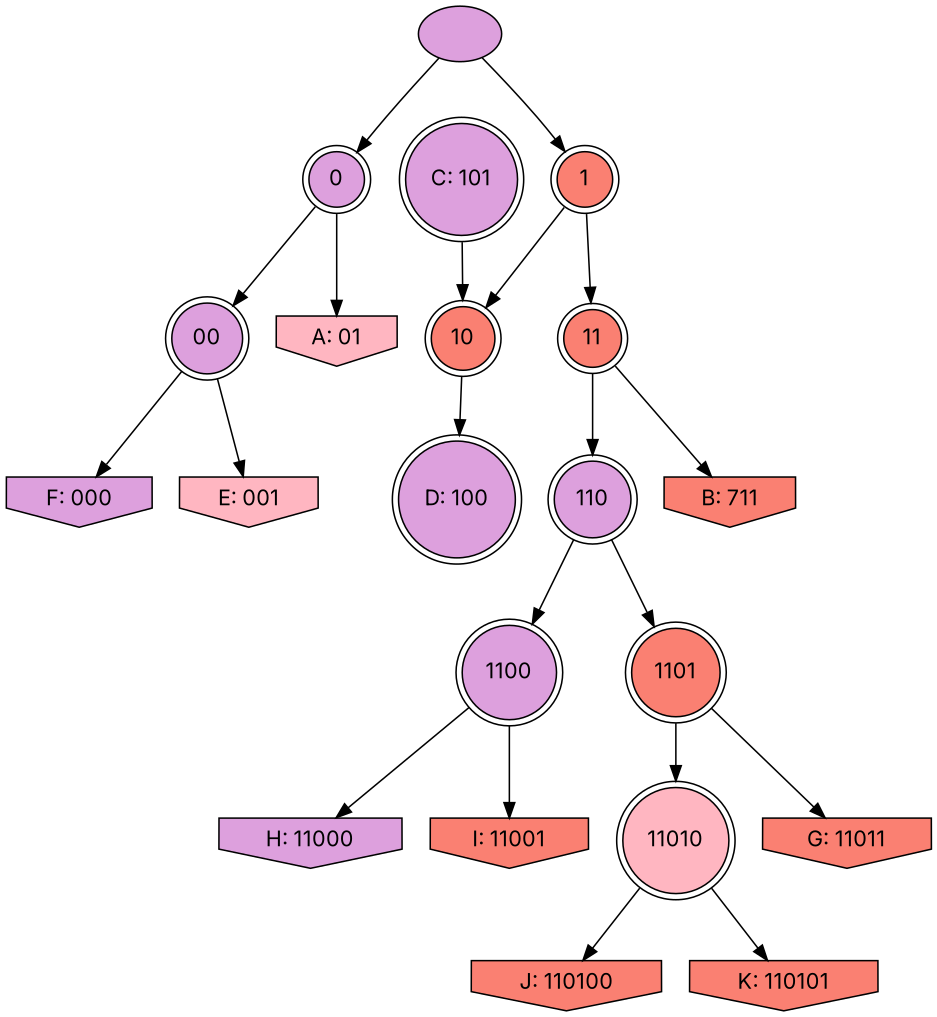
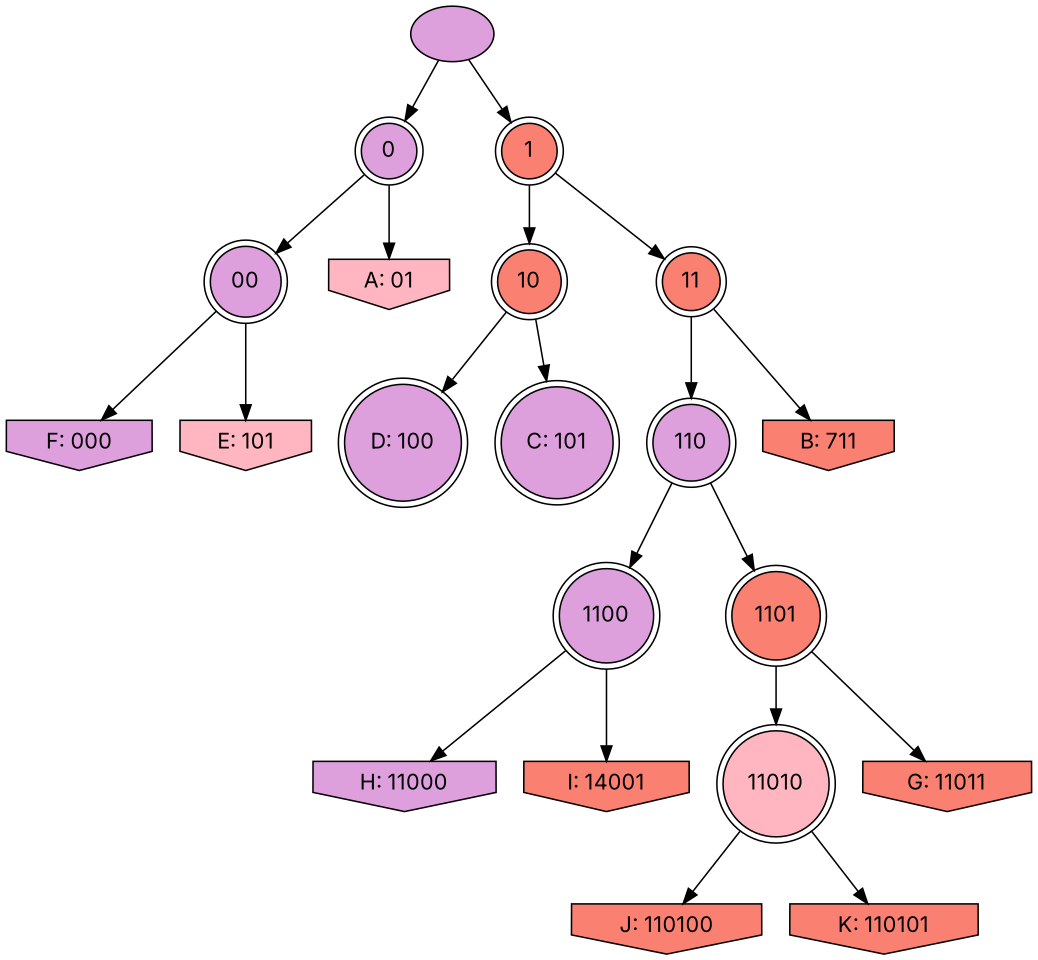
(462, 263) -> (540, 343)
(249, 499) -> (246, 443)
(509, 841) -> (606, 784)
